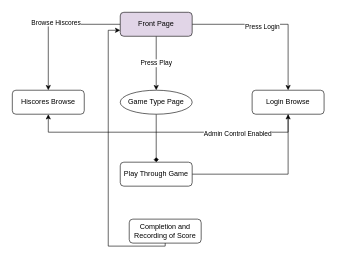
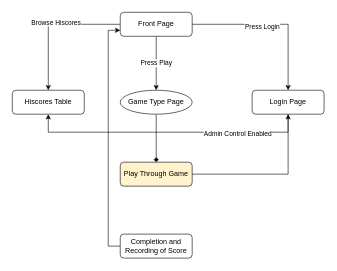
(156, 24) -> (156, 24)
(48, 102) -> (48, 102)
(288, 102) -> (288, 102)
(156, 174) -> (156, 174)
(165, 231) -> (156, 246)
